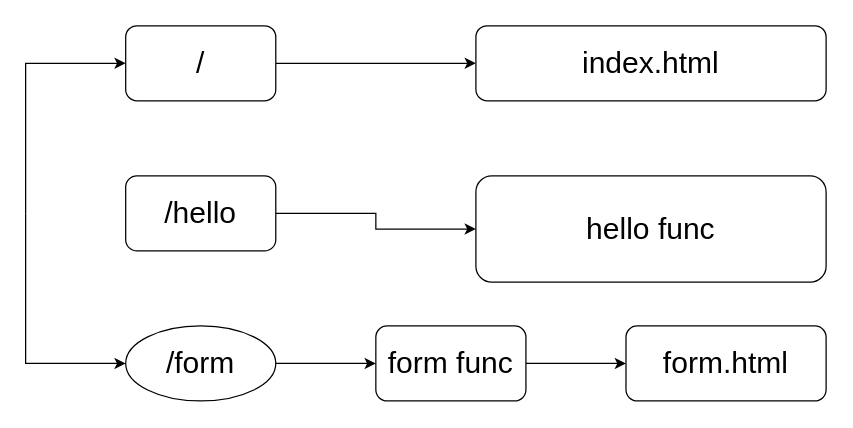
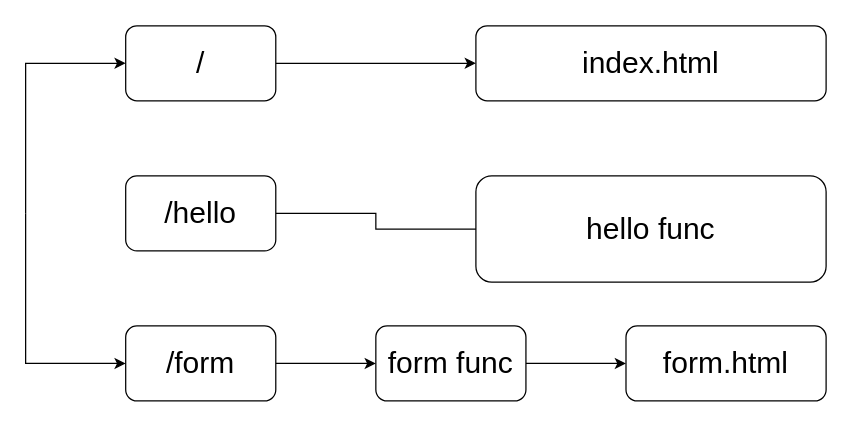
(466, 229) -> (469, 229)
(201, 363) -> (201, 363)
